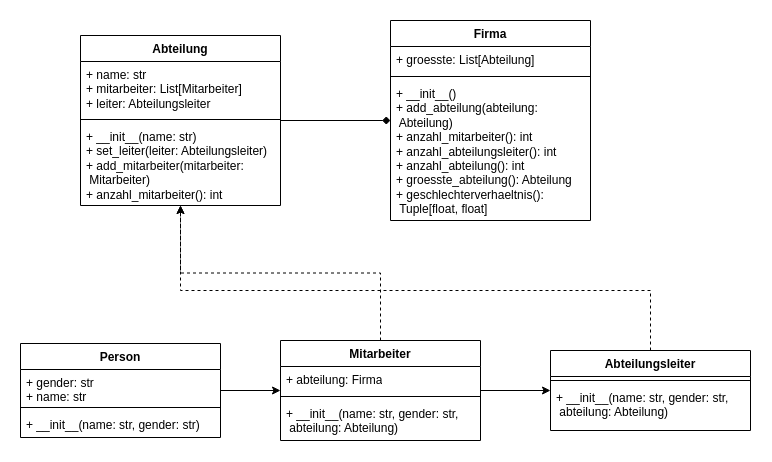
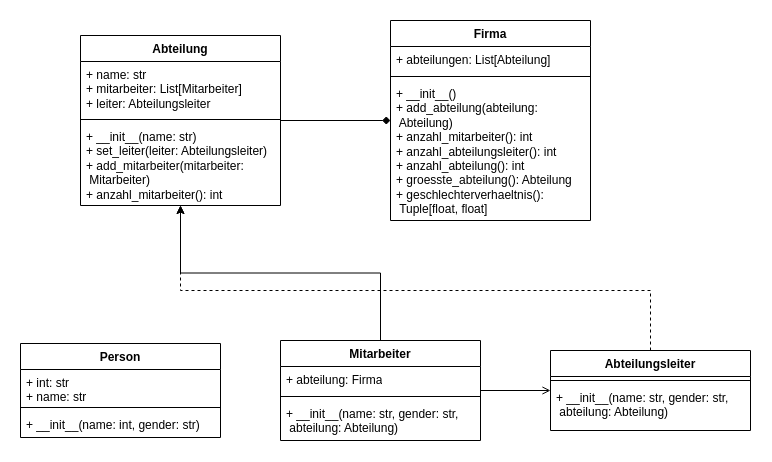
(478, 61) -> (485, 61)
(315, 273) -> (315, 273)
(66, 391) -> (59, 391)
(248, 391) -> none
(542, 391) -> (544, 391)
(122, 433) -> (122, 433)
